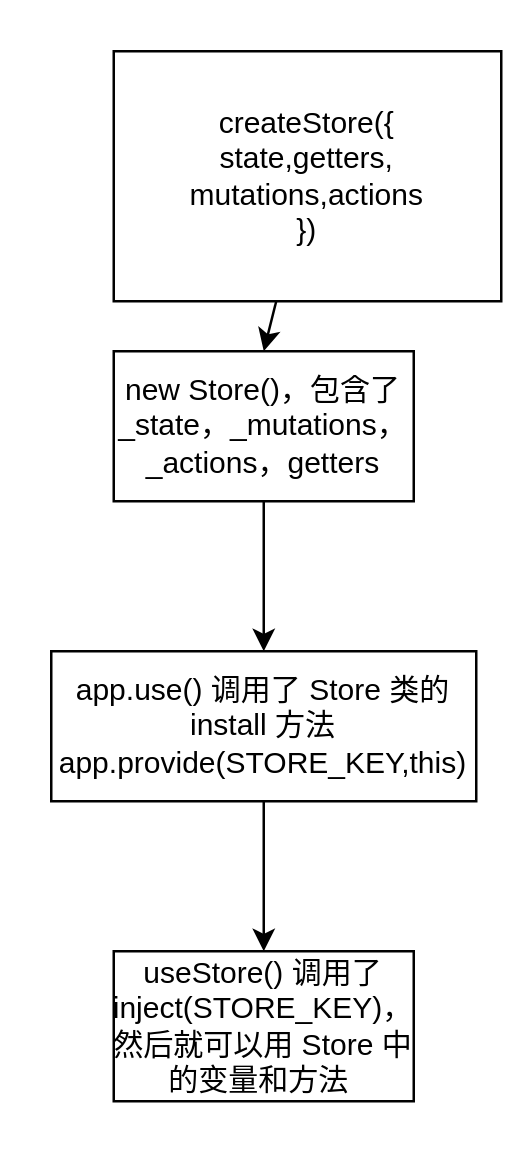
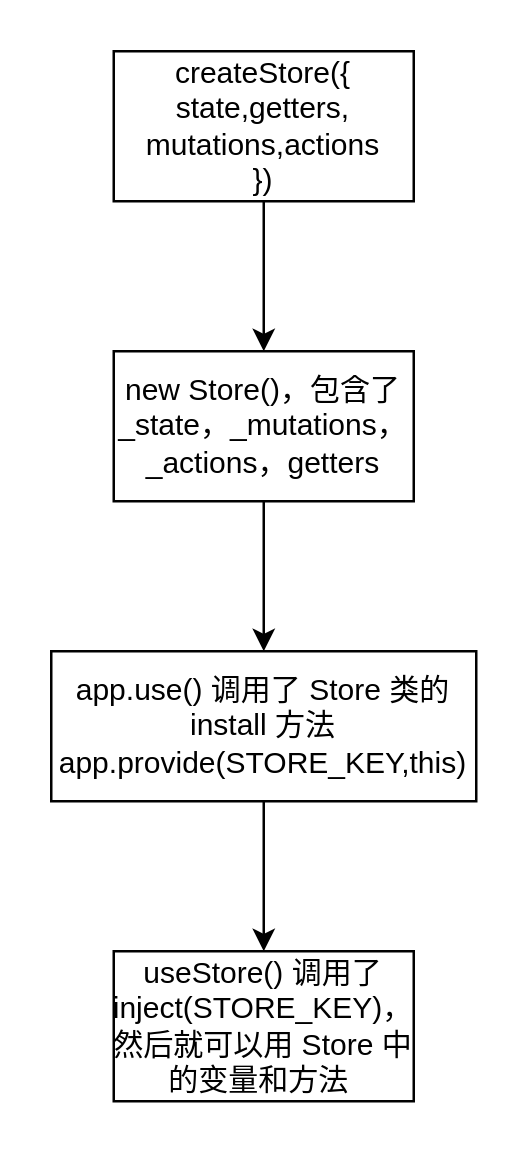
(308, 176) -> (264, 126)
